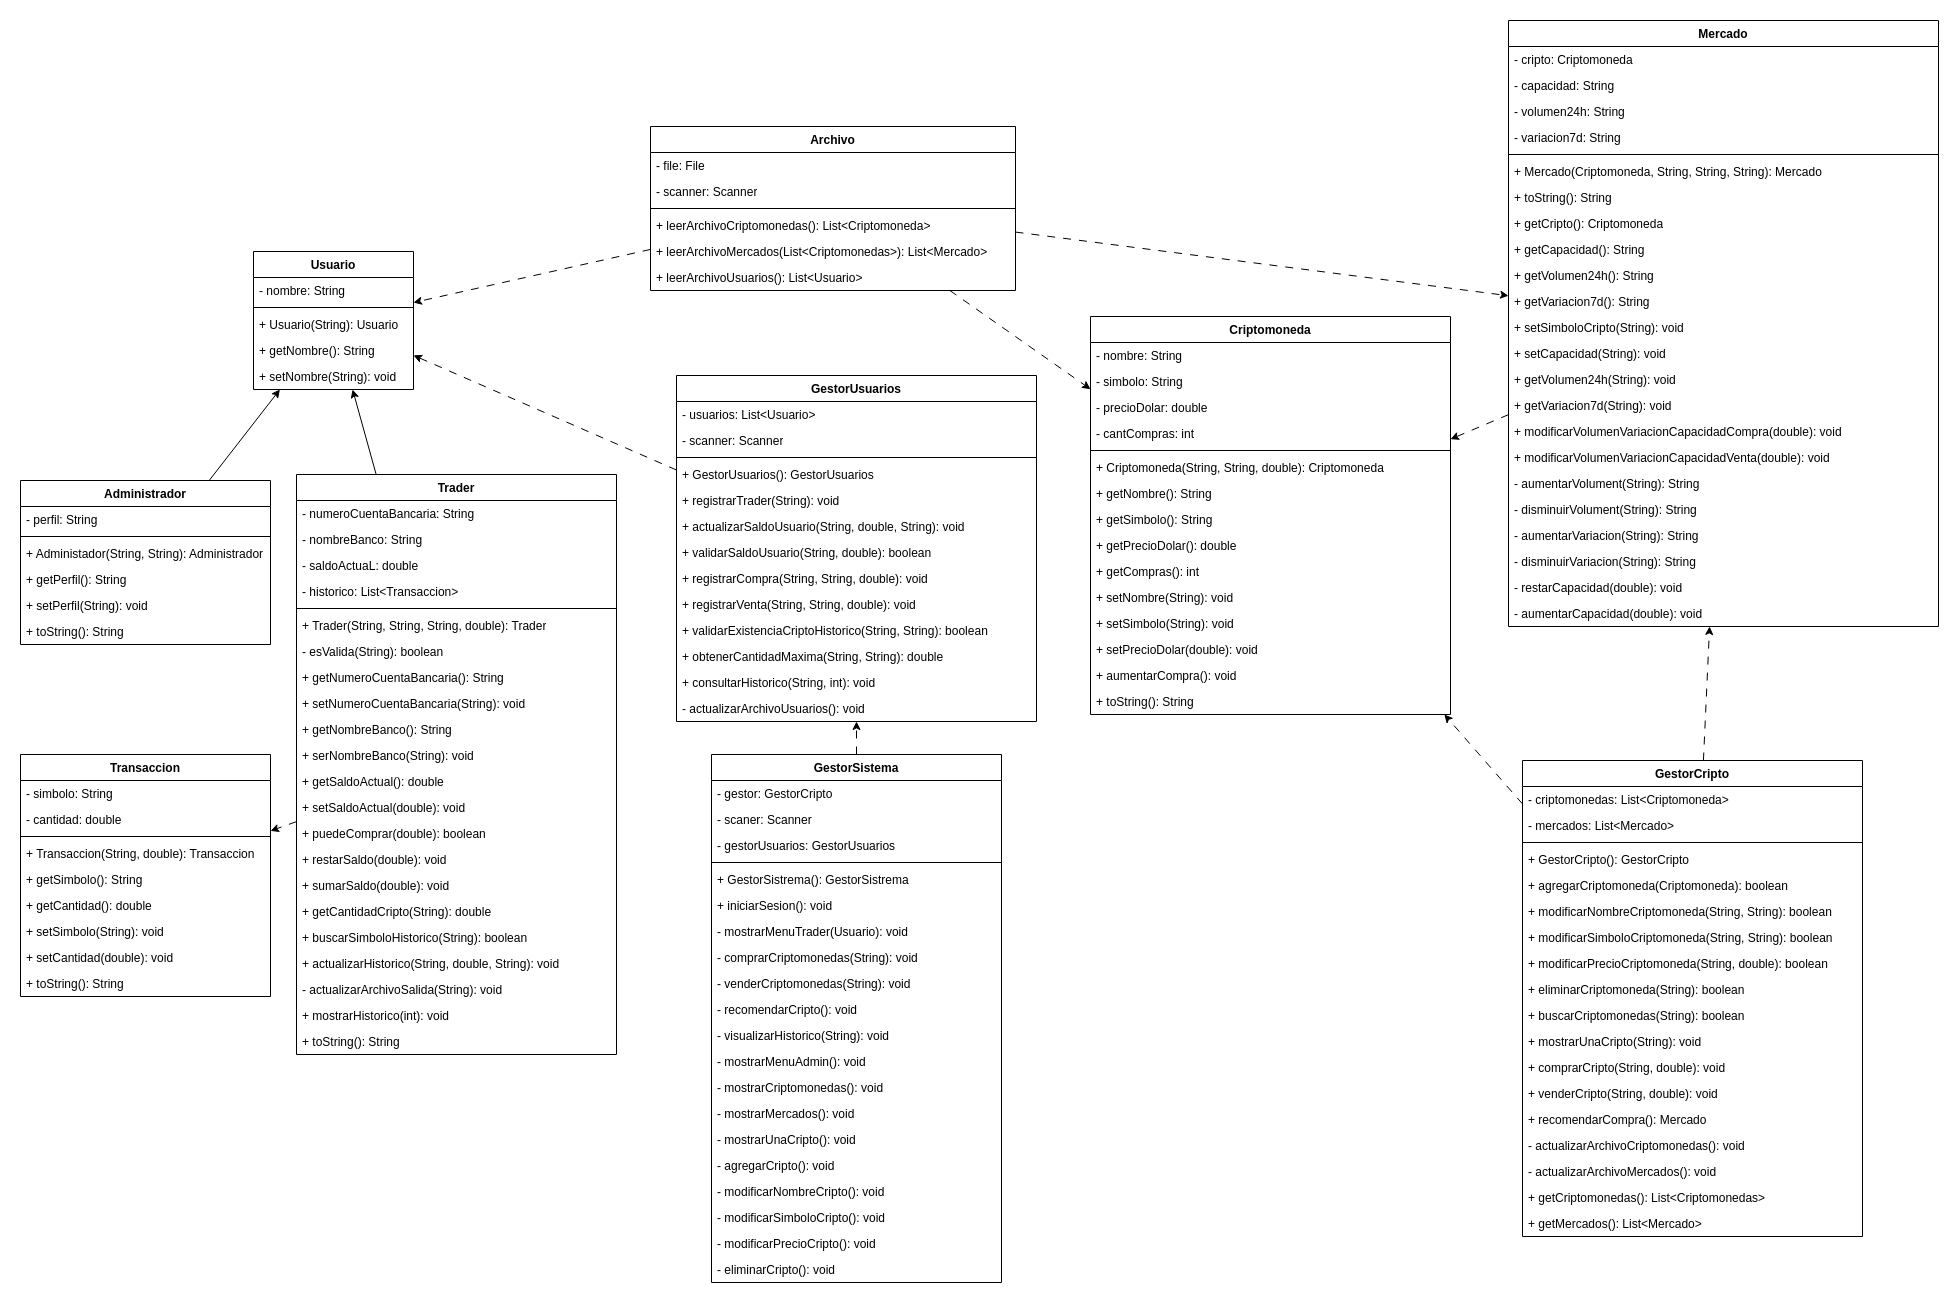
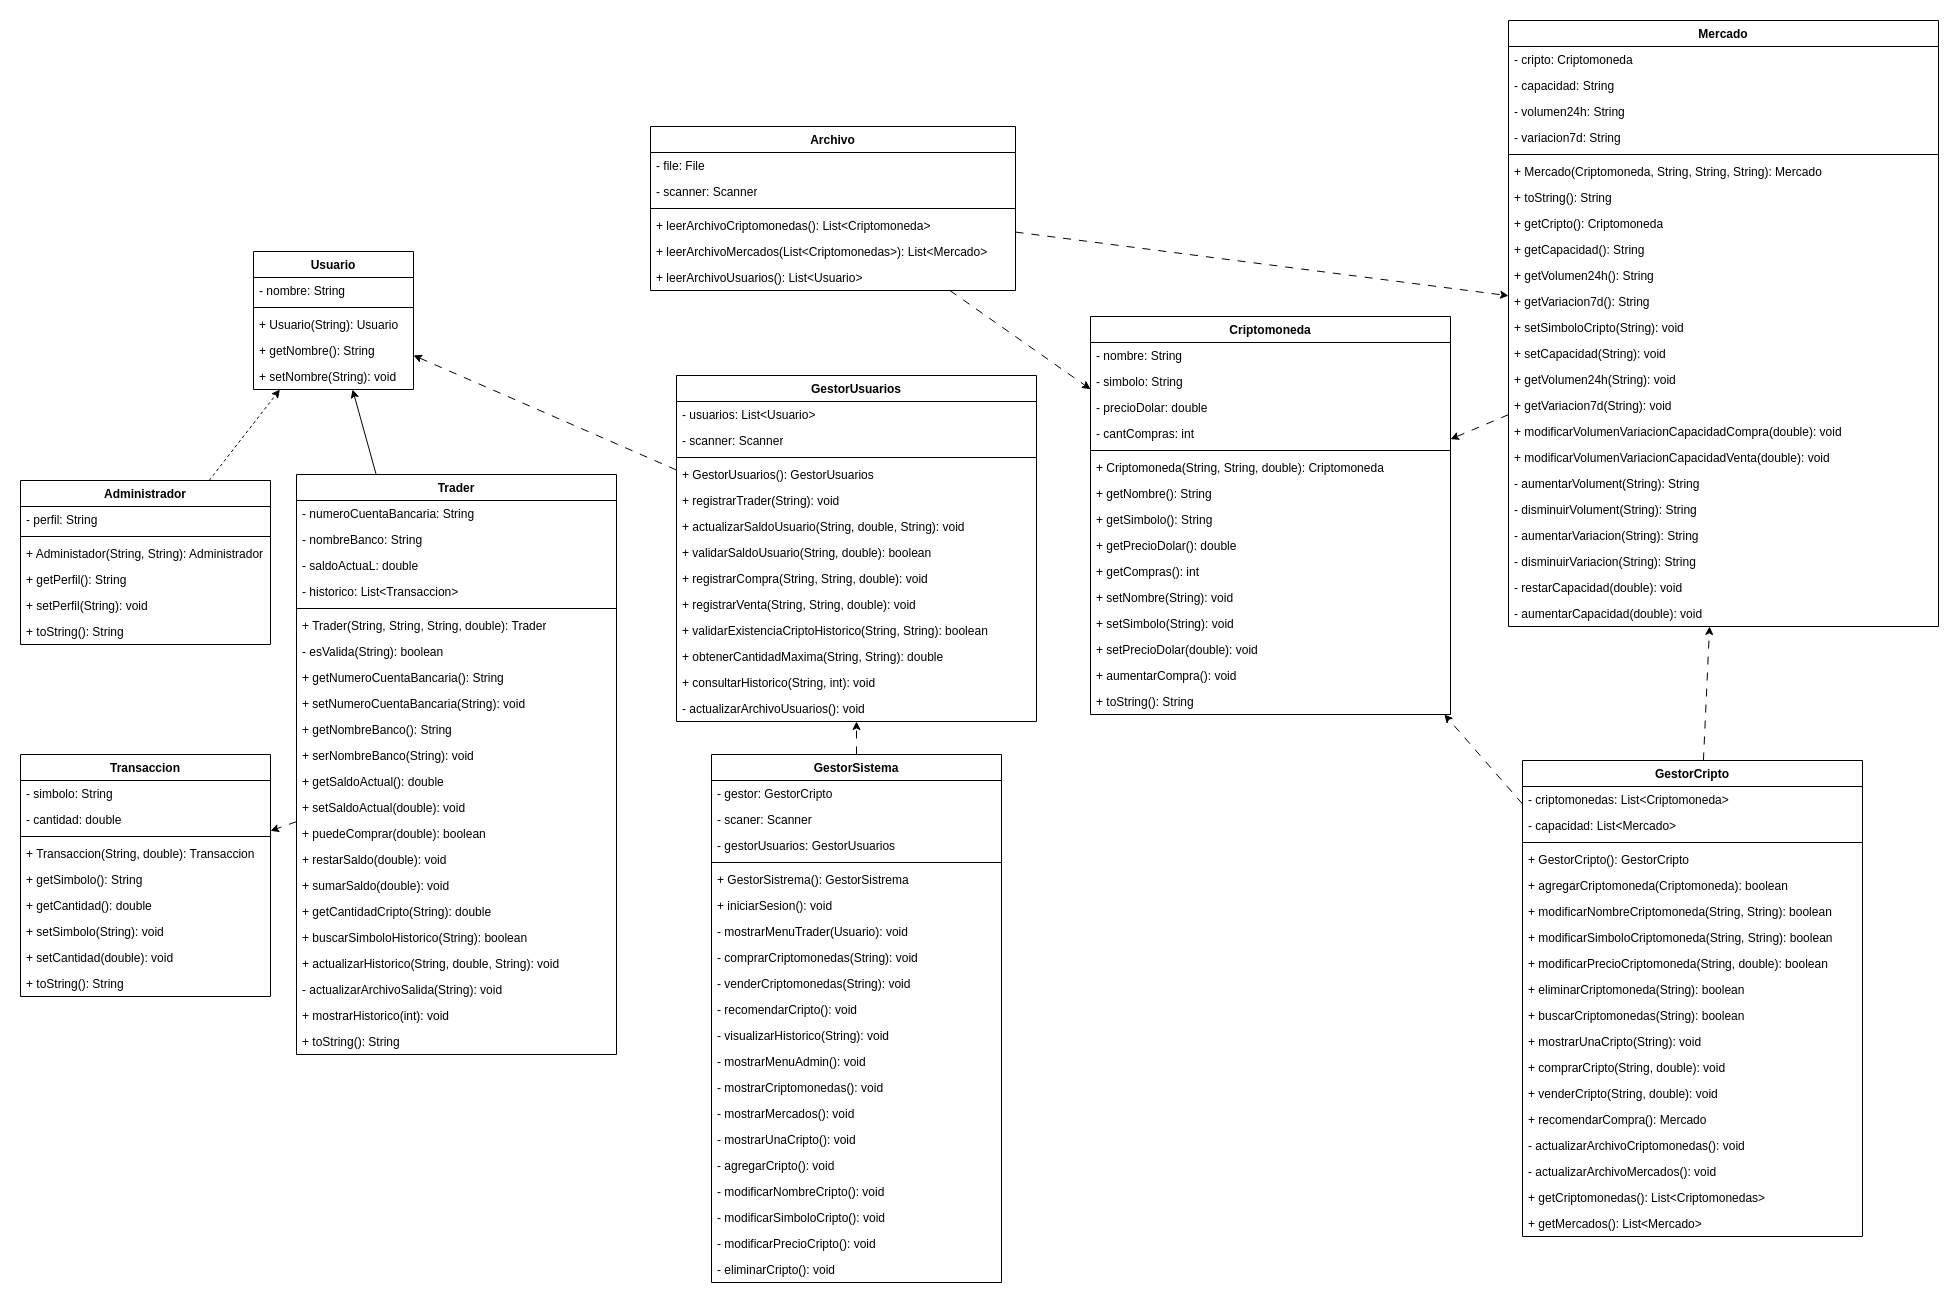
(534, 276) -> none
(243, 437) -> (243, 437)
(1606, 827) -> (1608, 827)
